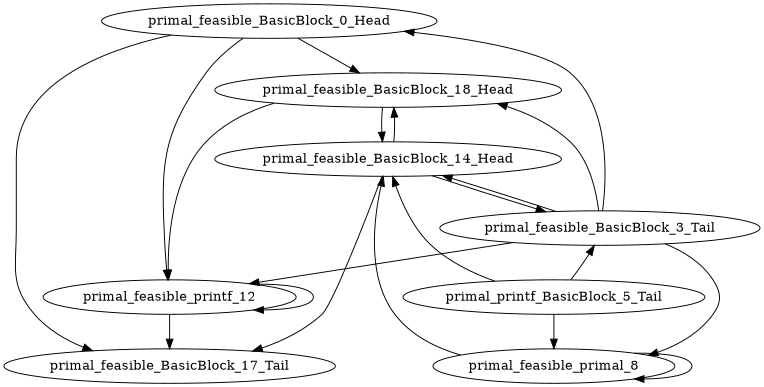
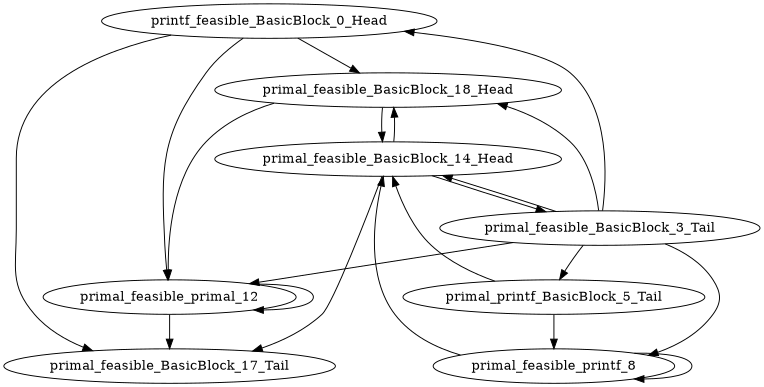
(269, 21) -> (269, 21)
(580, 267) -> (574, 258)
(170, 297) -> (170, 297)
(554, 366) -> (554, 366)
